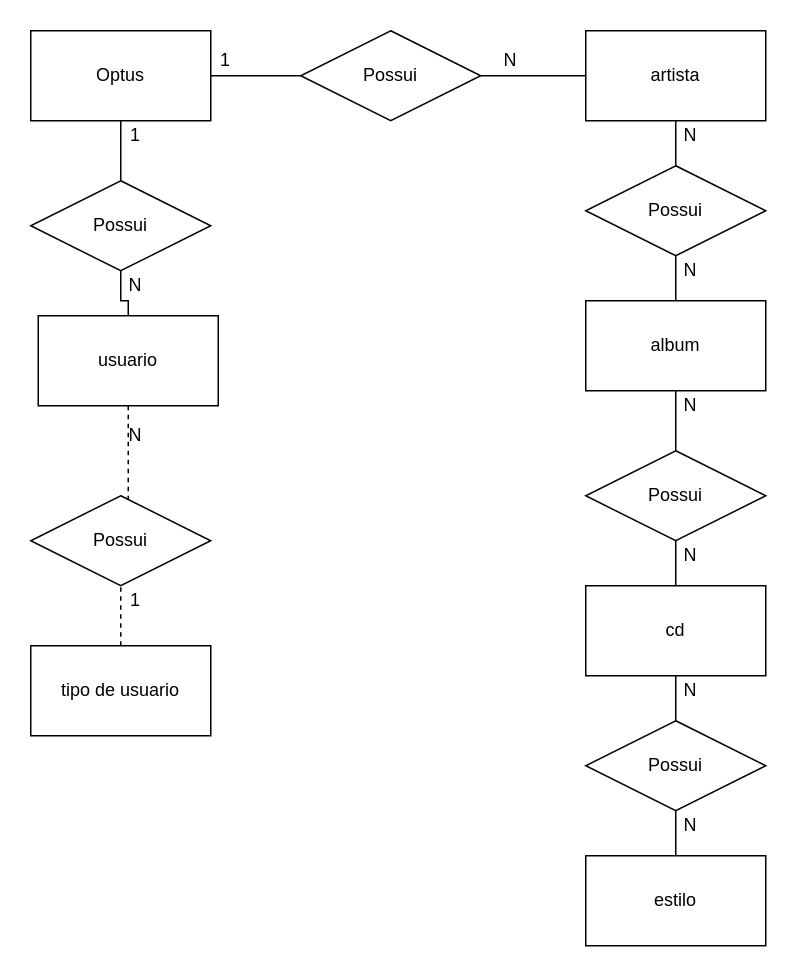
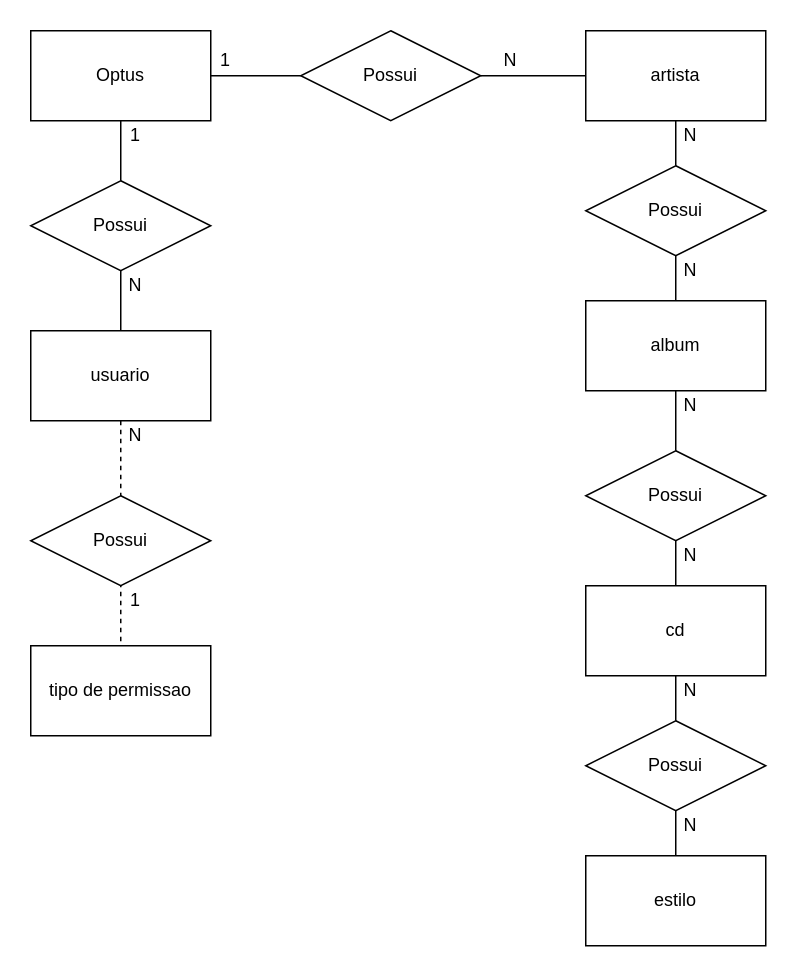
(128, 361) -> (121, 376)
(121, 691) -> (121, 691)
